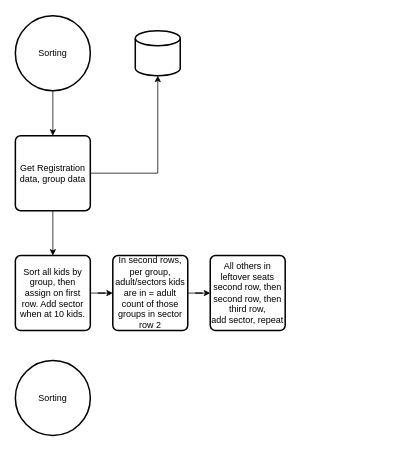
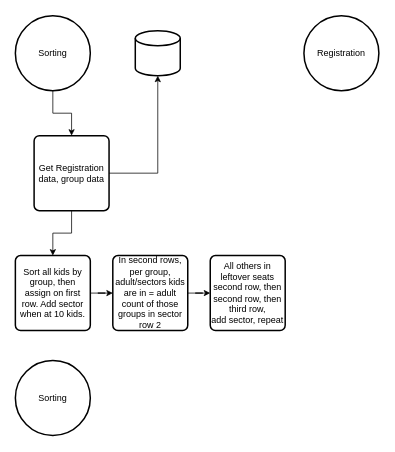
none -> (342, 53)
(53, 173) -> (72, 173)
